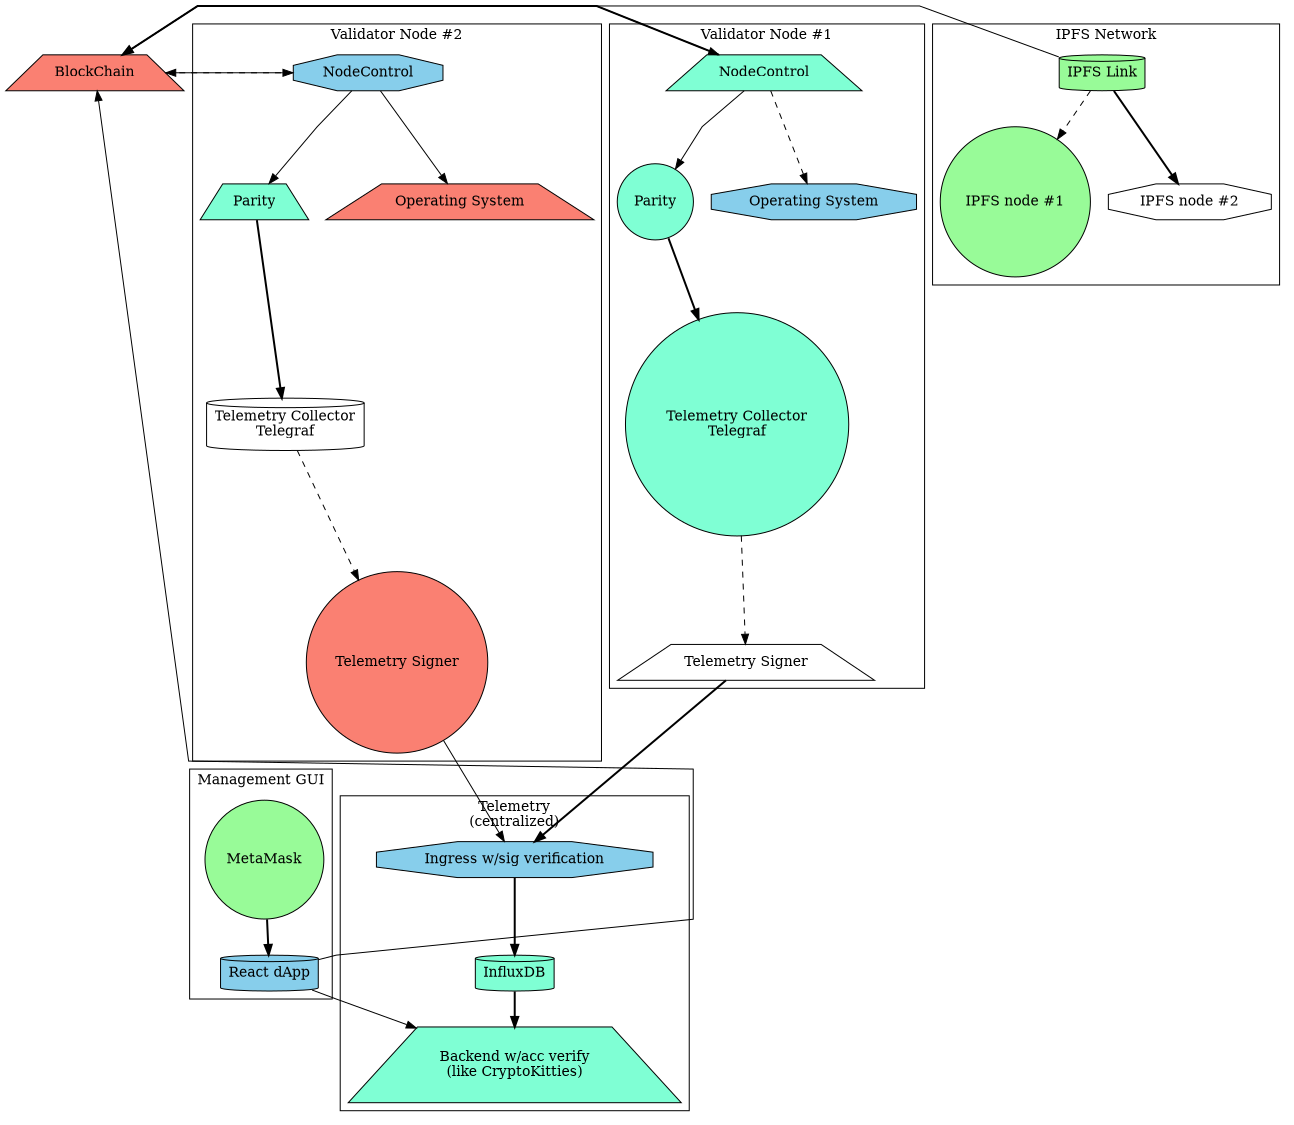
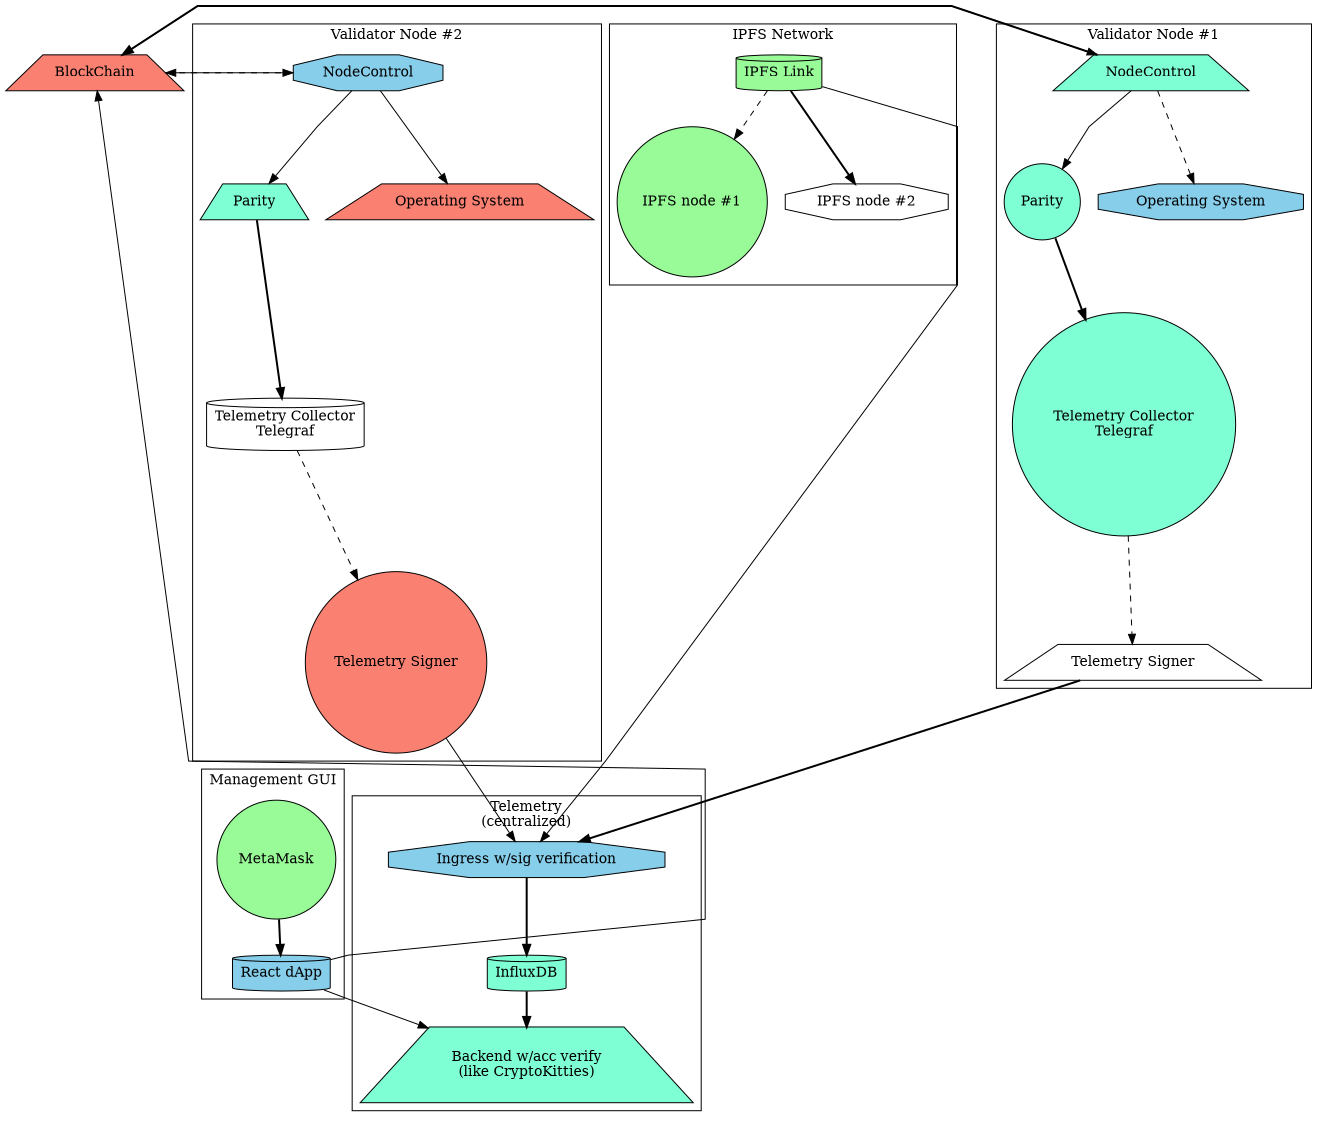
(617, 6) -> (843, 440)
